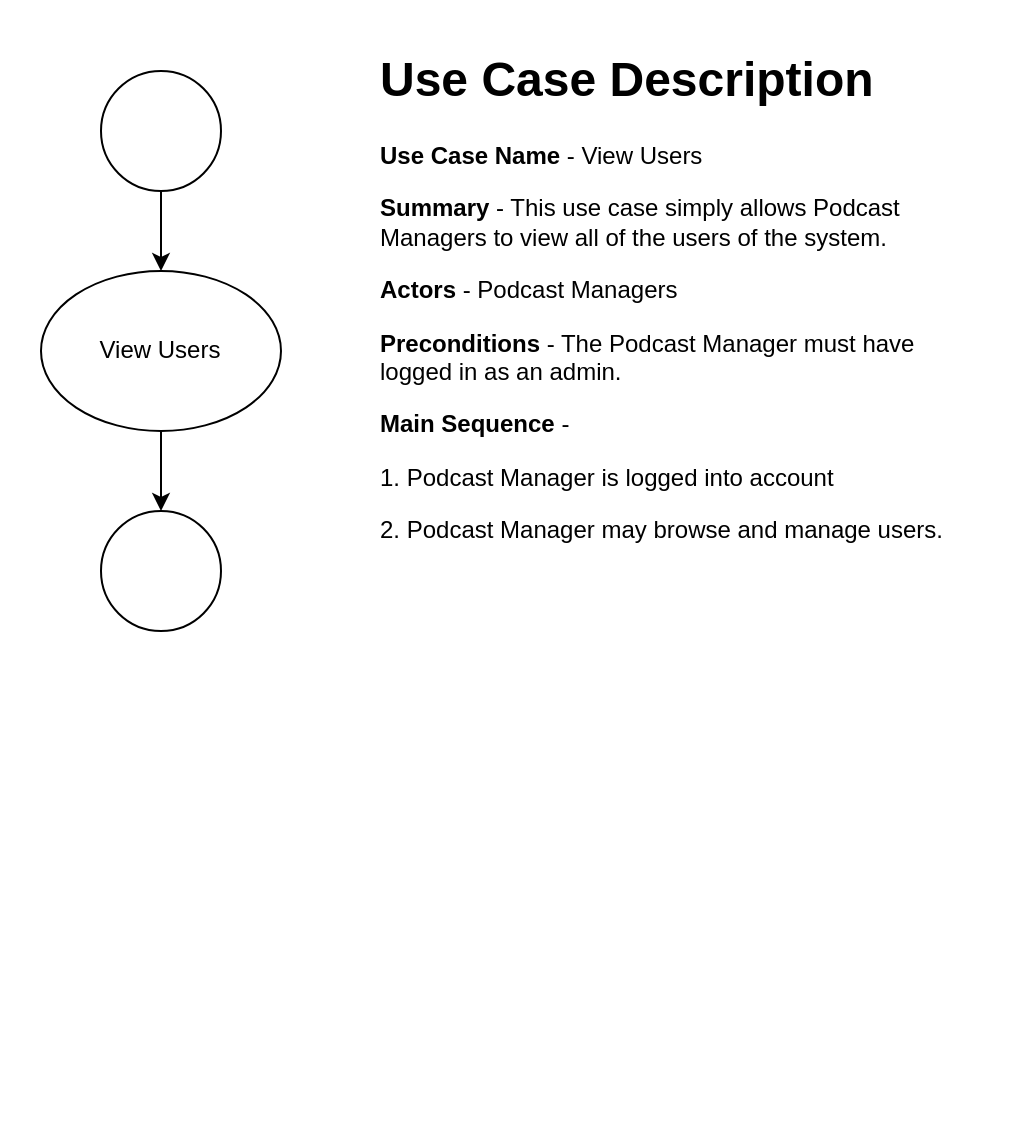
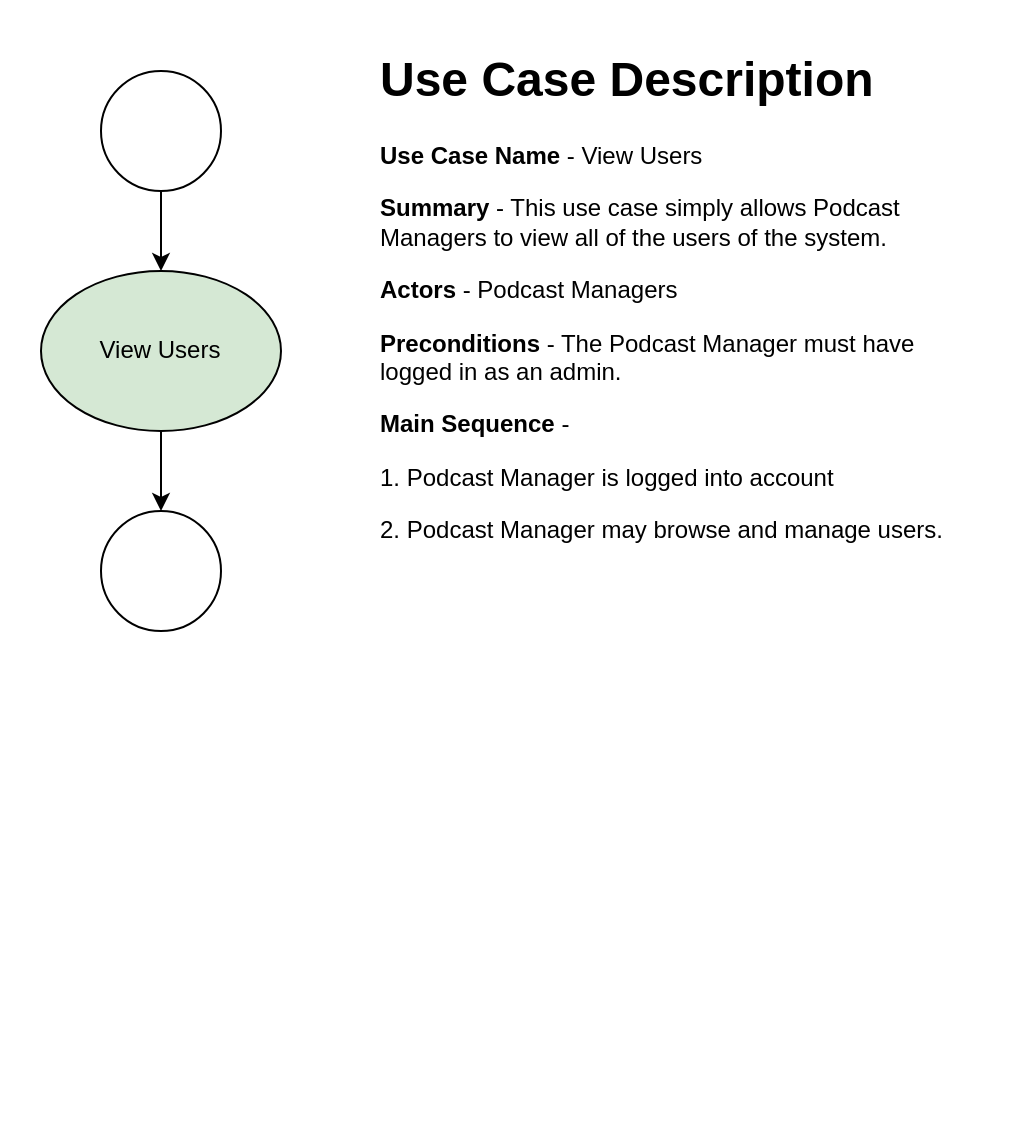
(161, 351) -> (161, 351)
